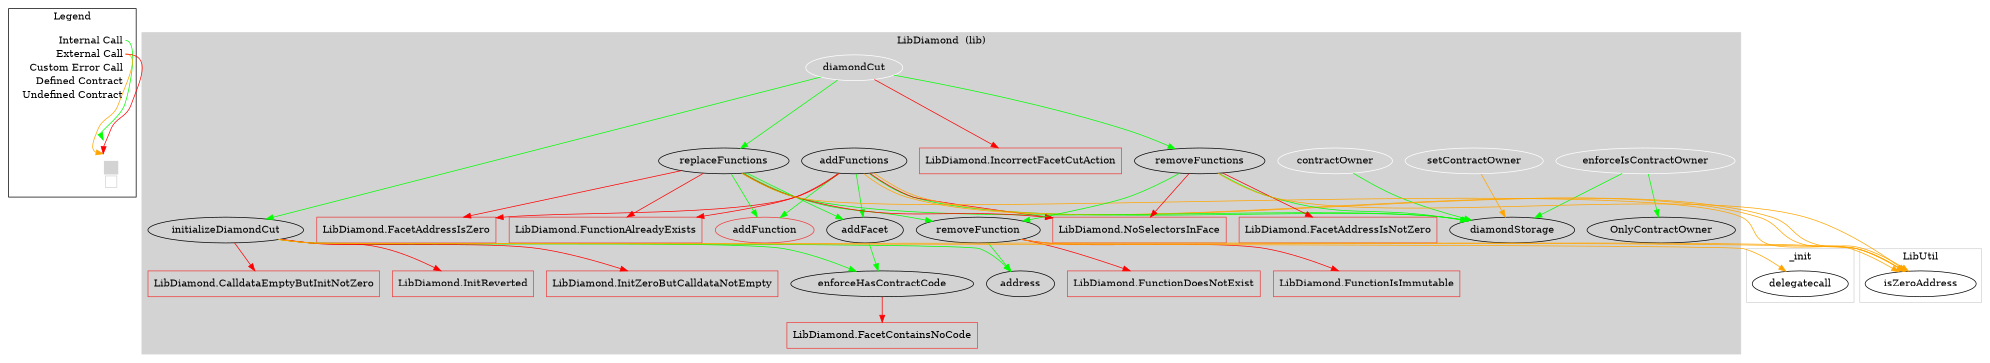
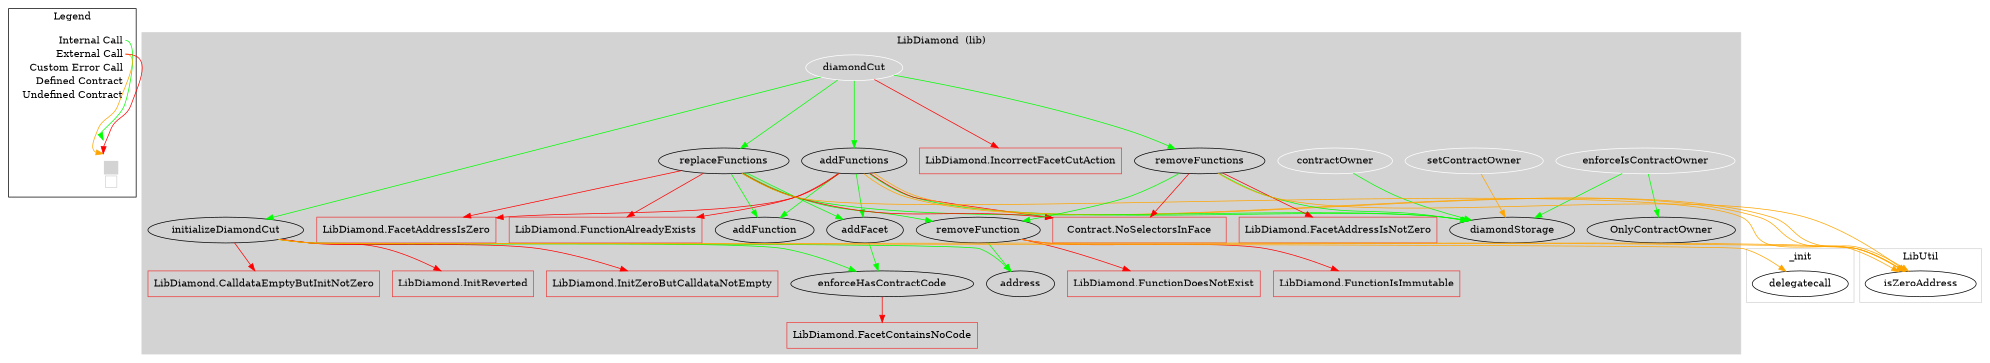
none -> (854, 111)
(765, 230) -> (765, 230)
(1140, 230) -> (1140, 230)
